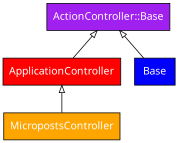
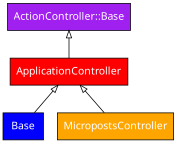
(134, 47) -> (44, 102)
